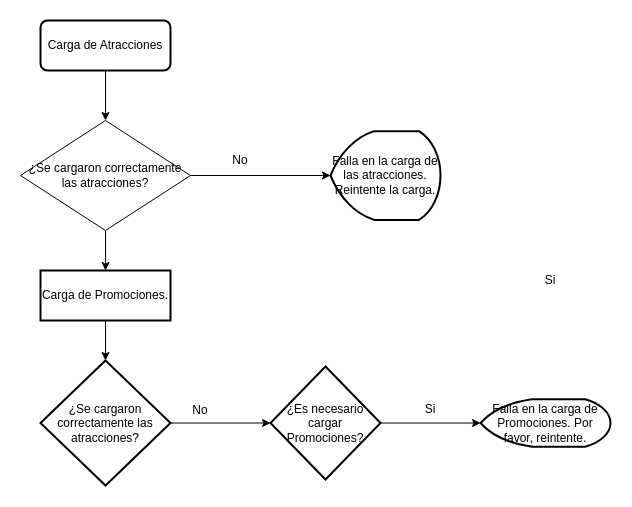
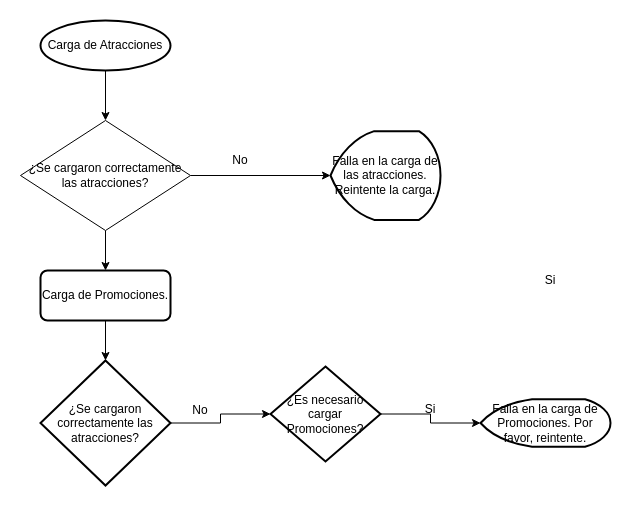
(106, 46) -> (106, 46)
(106, 296) -> (106, 296)
(326, 423) -> (326, 414)
